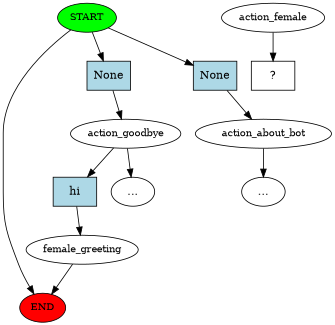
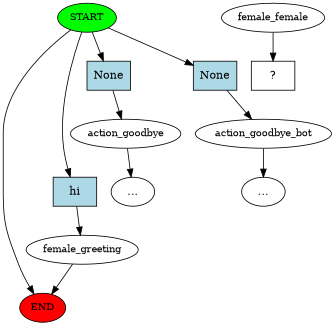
(273, 18) -> (273, 18)
(263, 134) -> (263, 134)
(103, 159) -> (65, 100)
